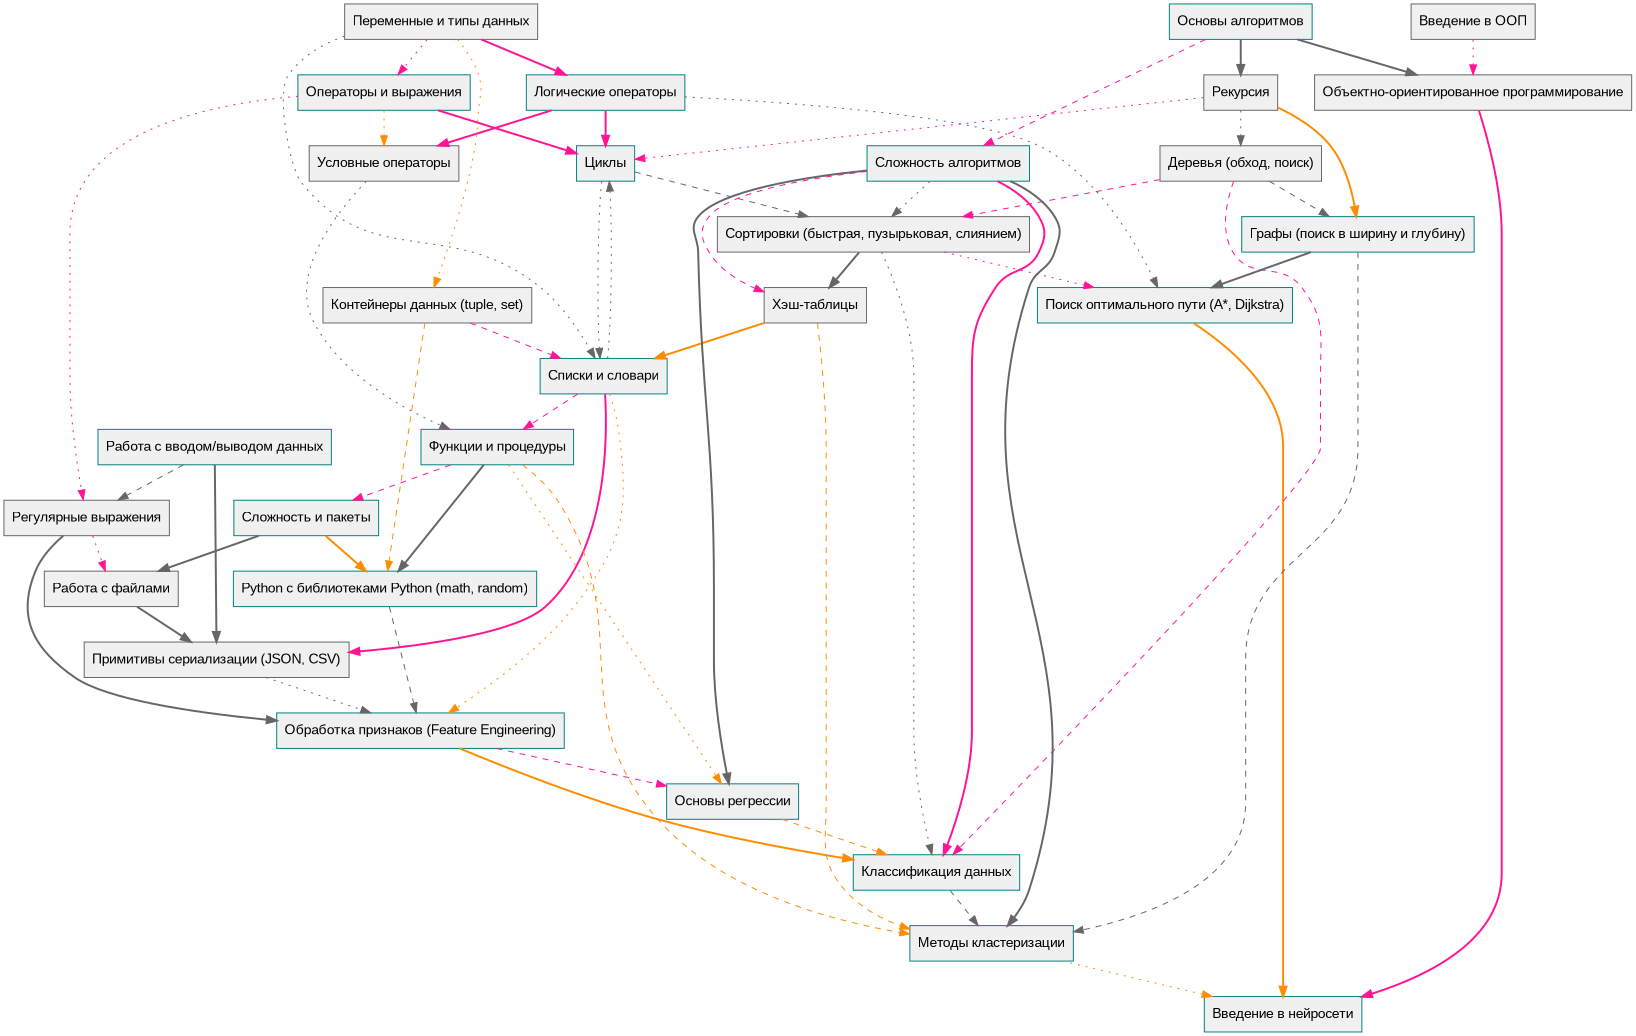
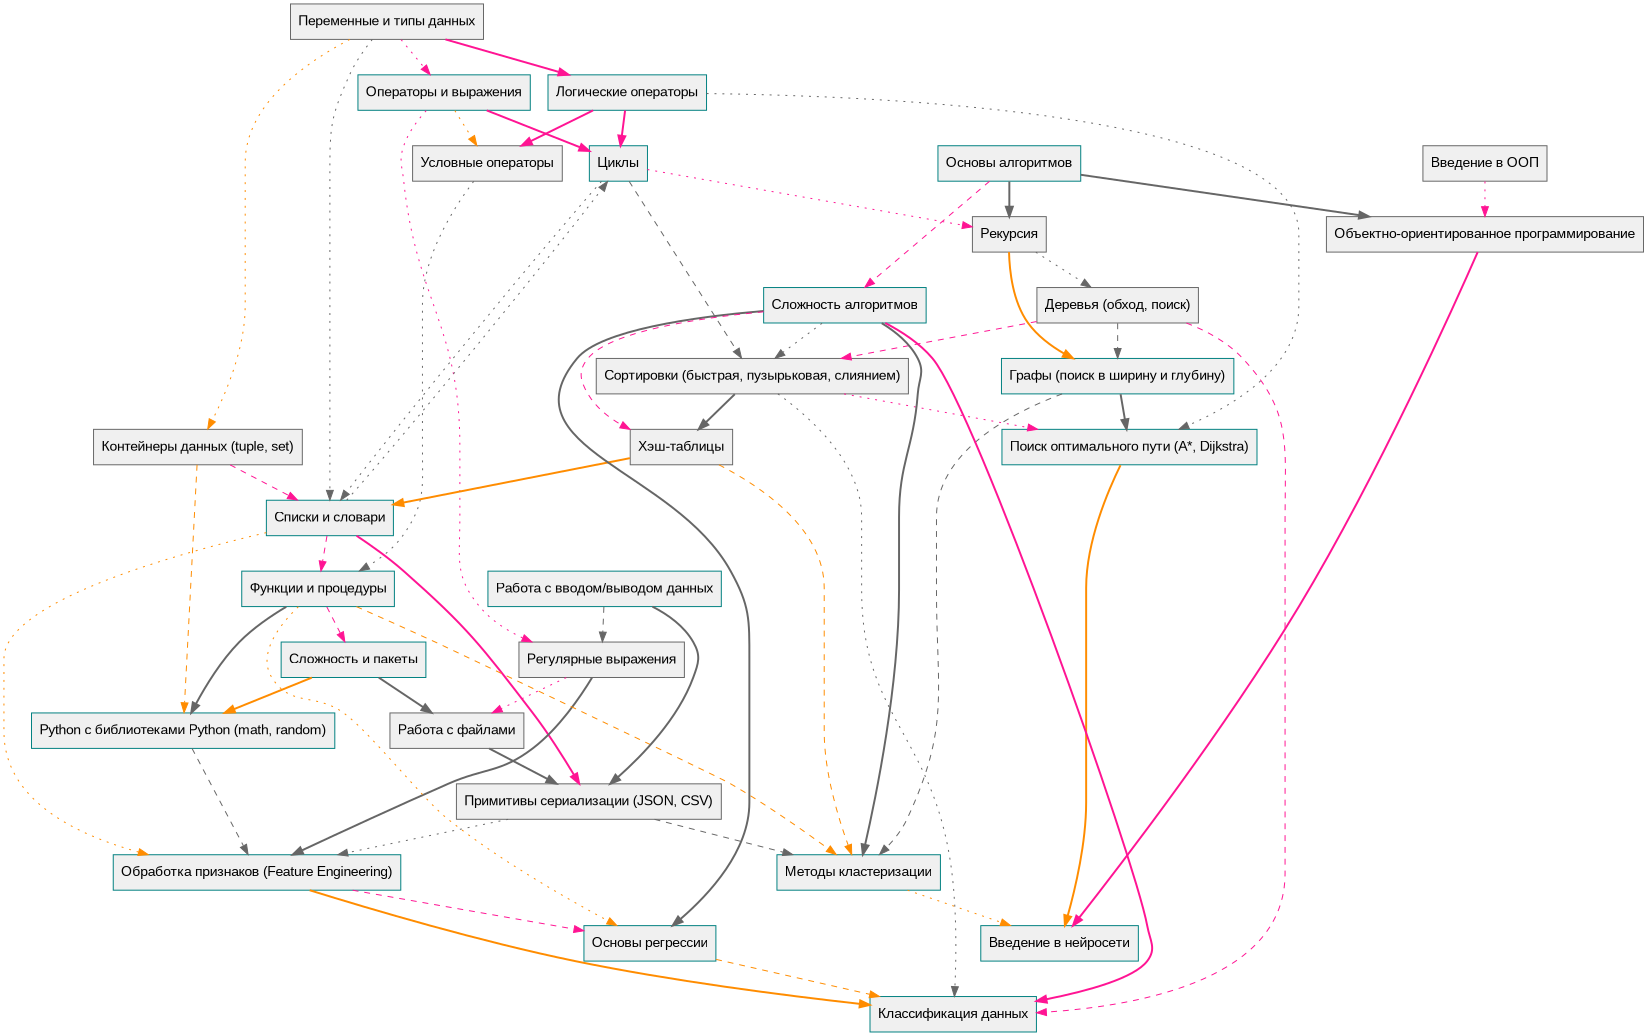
(924, 128) -> (805, 197)
(961, 904) -> (719, 836)
